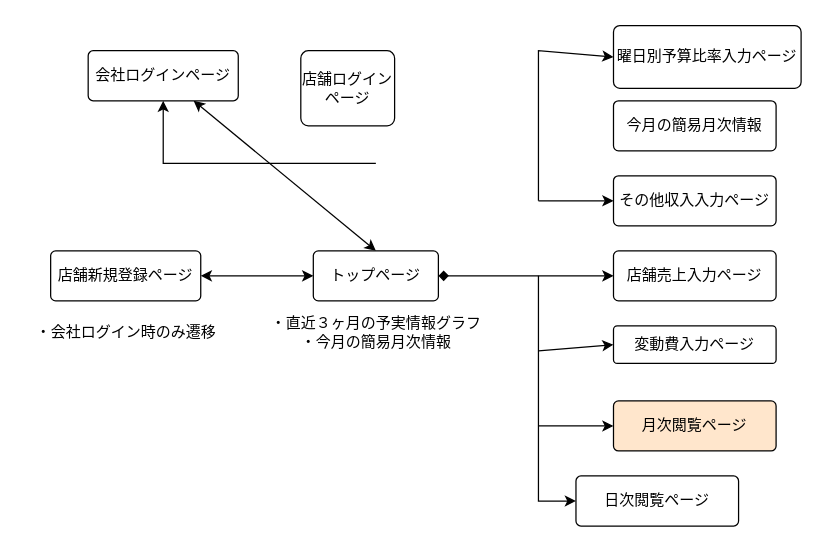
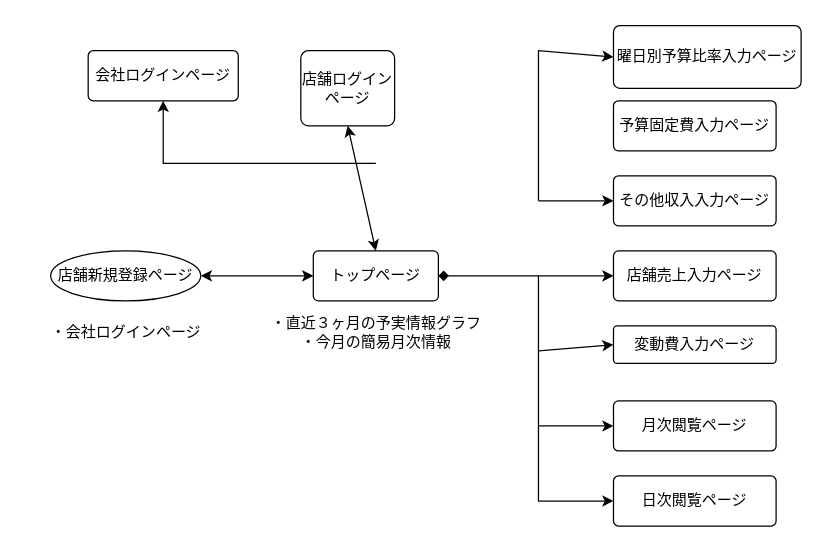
(694, 126) -> (694, 126)
(322, 206) -> (362, 188)
(126, 276) -> (126, 276)
(126, 332) -> (126, 332)
(694, 426) -> (694, 426)
(657, 501) -> (694, 501)
